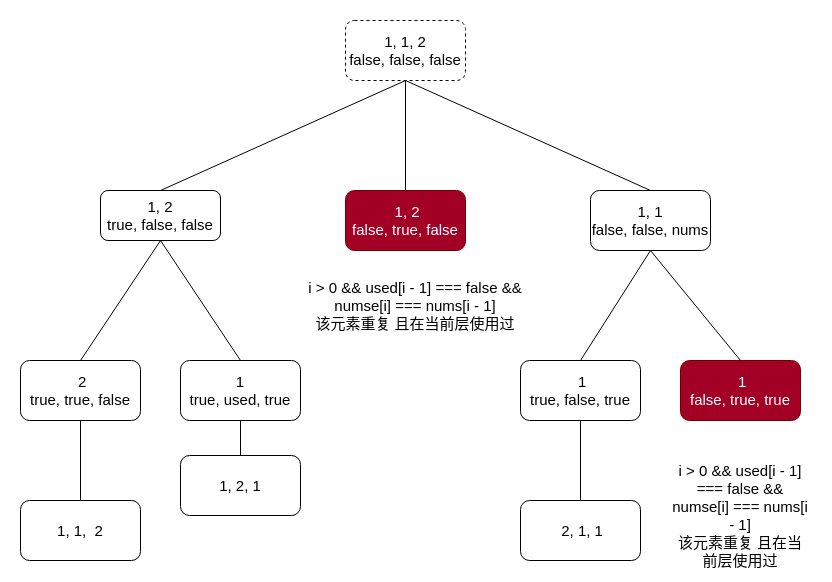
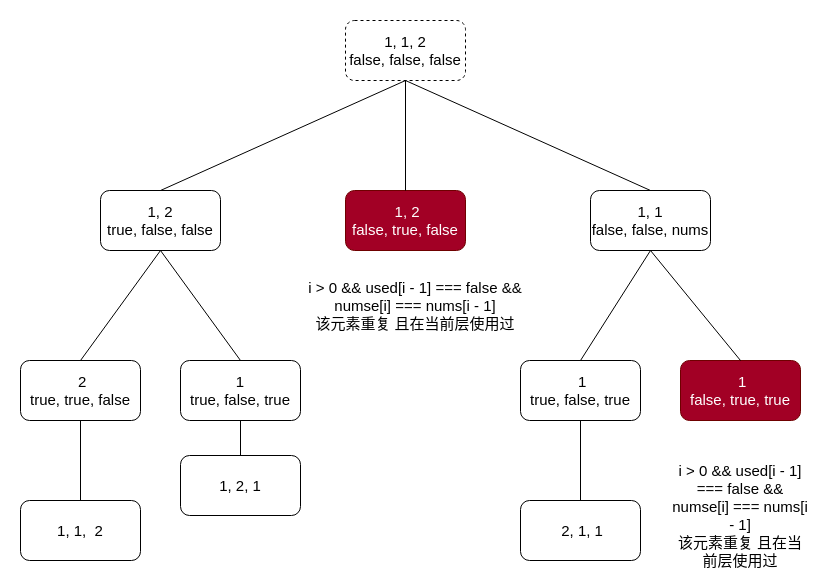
(161, 216) -> (161, 221)
(241, 391) -> (241, 391)
